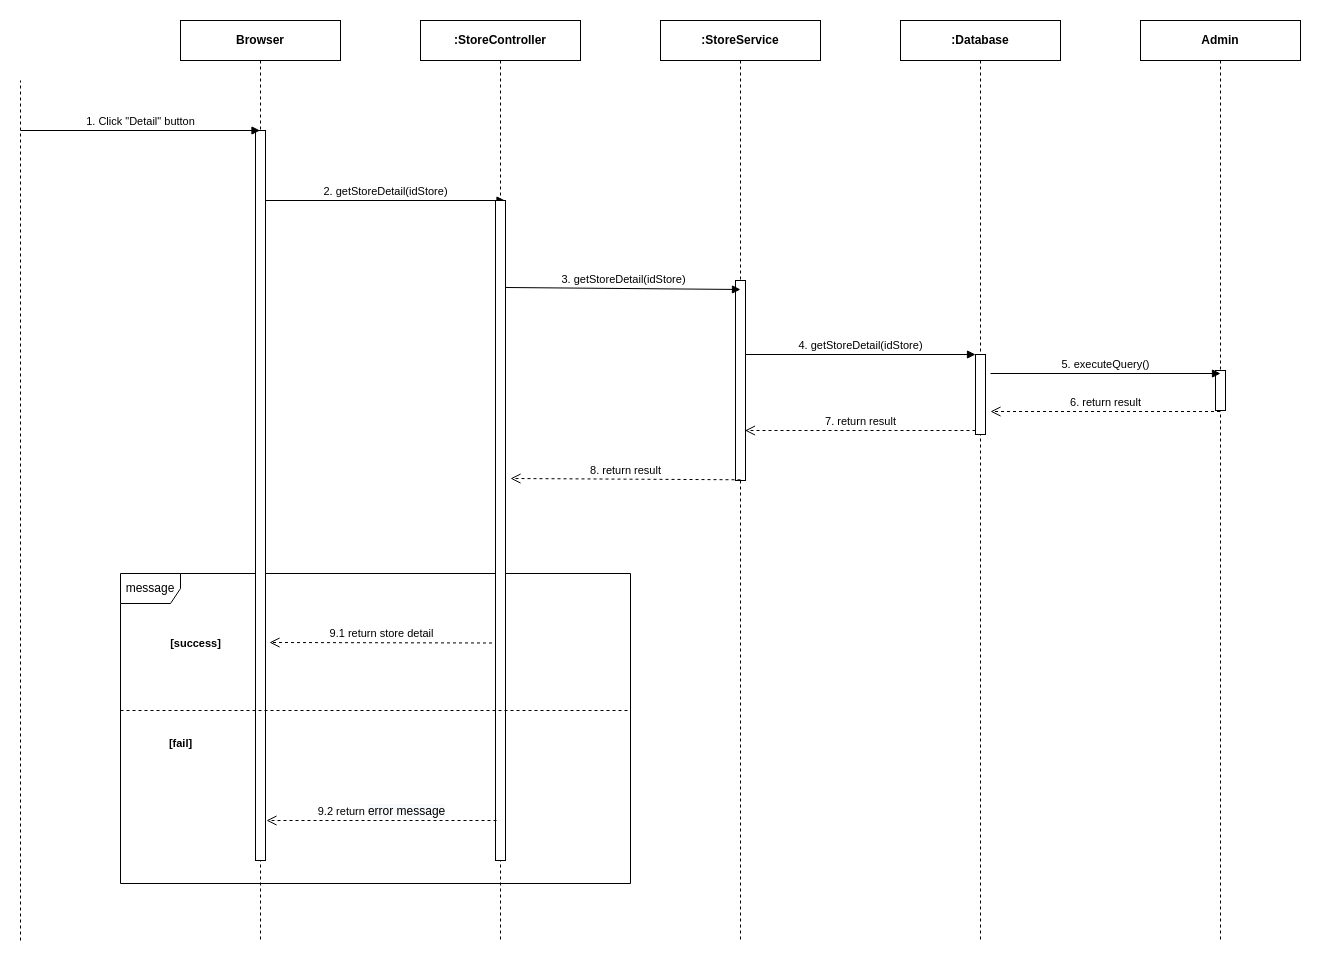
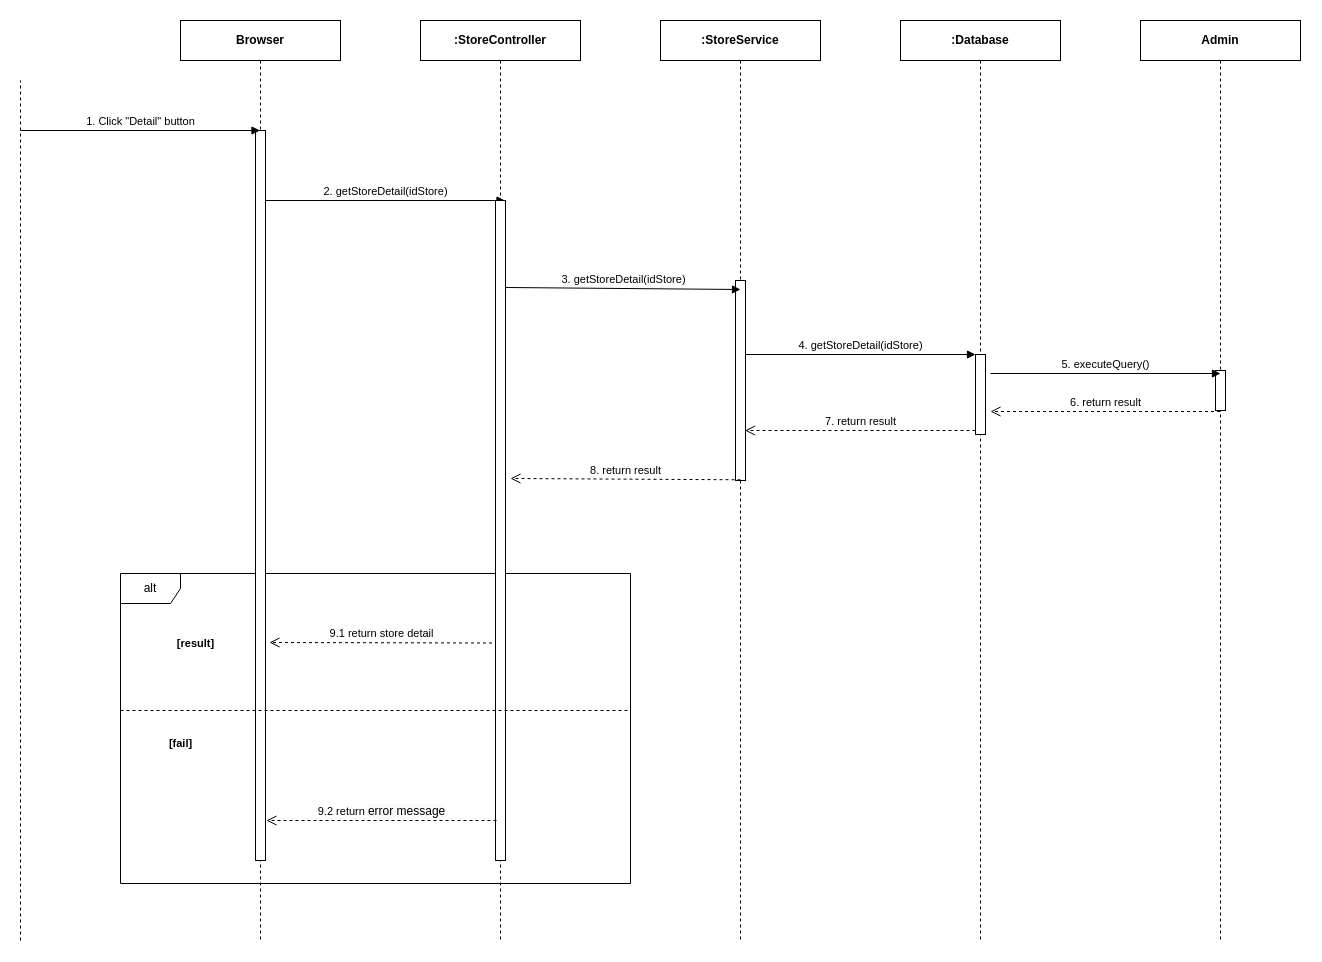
(151, 589) -> (151, 589)
(196, 644) -> (196, 644)
